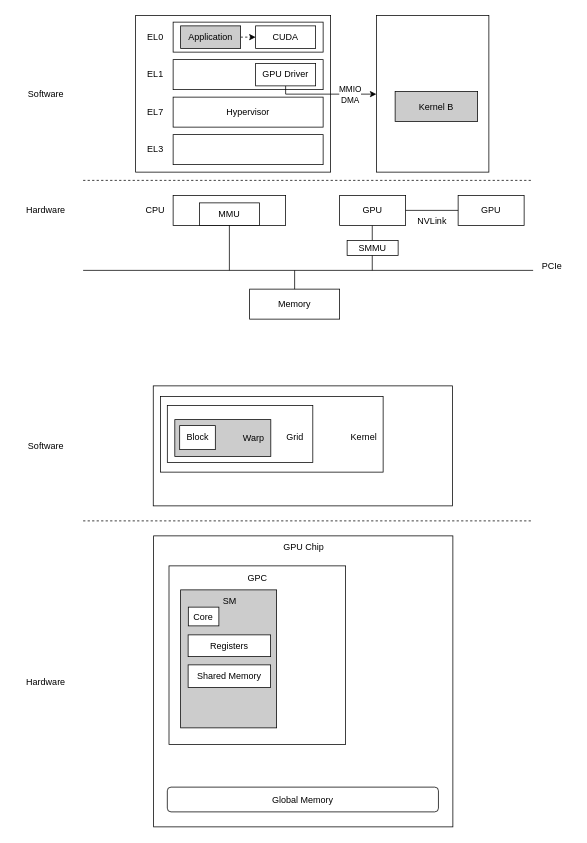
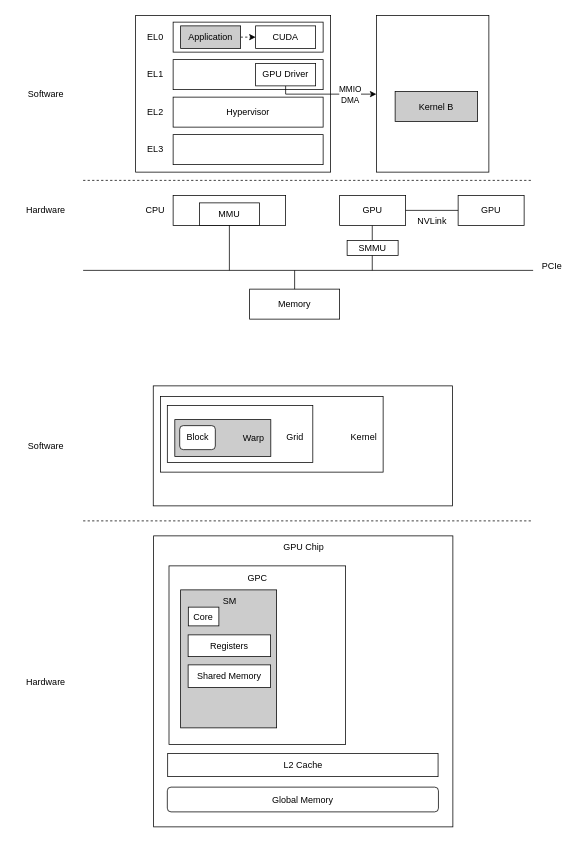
(155, 112) -> (155, 112)
(197, 438) -> (197, 438)
none -> (303, 765)
